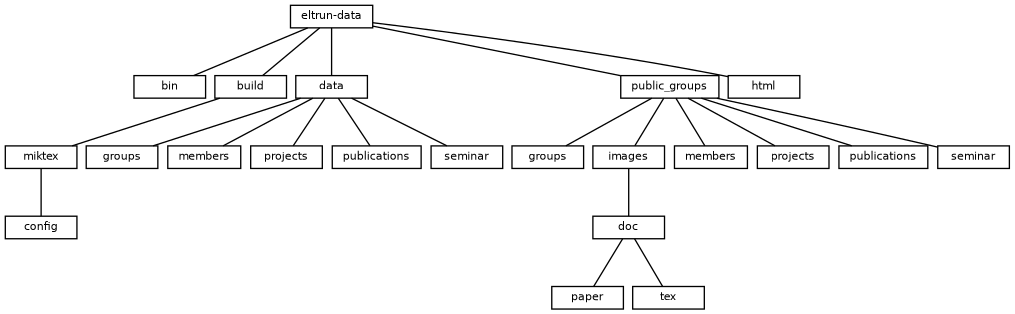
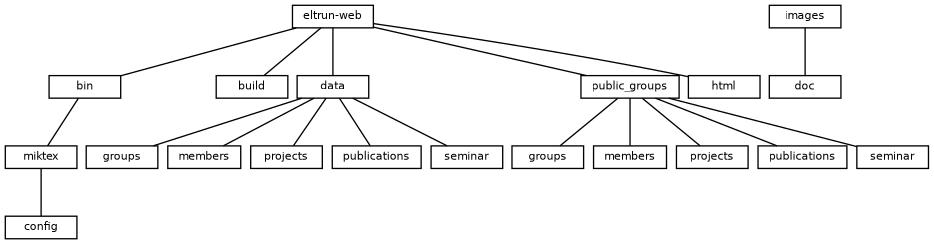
(332, 17) -> (333, 17)
(146, 122) -> (63, 122)
(649, 122) -> none
(588, 298) -> none
(668, 298) -> none
